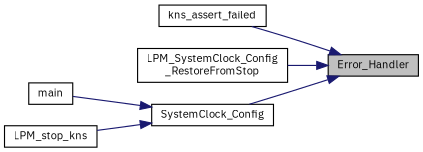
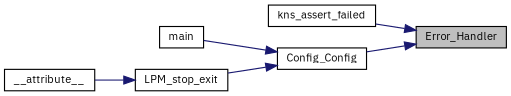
(213, 65) -> none
none -> (50, 80)
(213, 115) -> (322, 59)
(51, 136) -> (182, 80)
